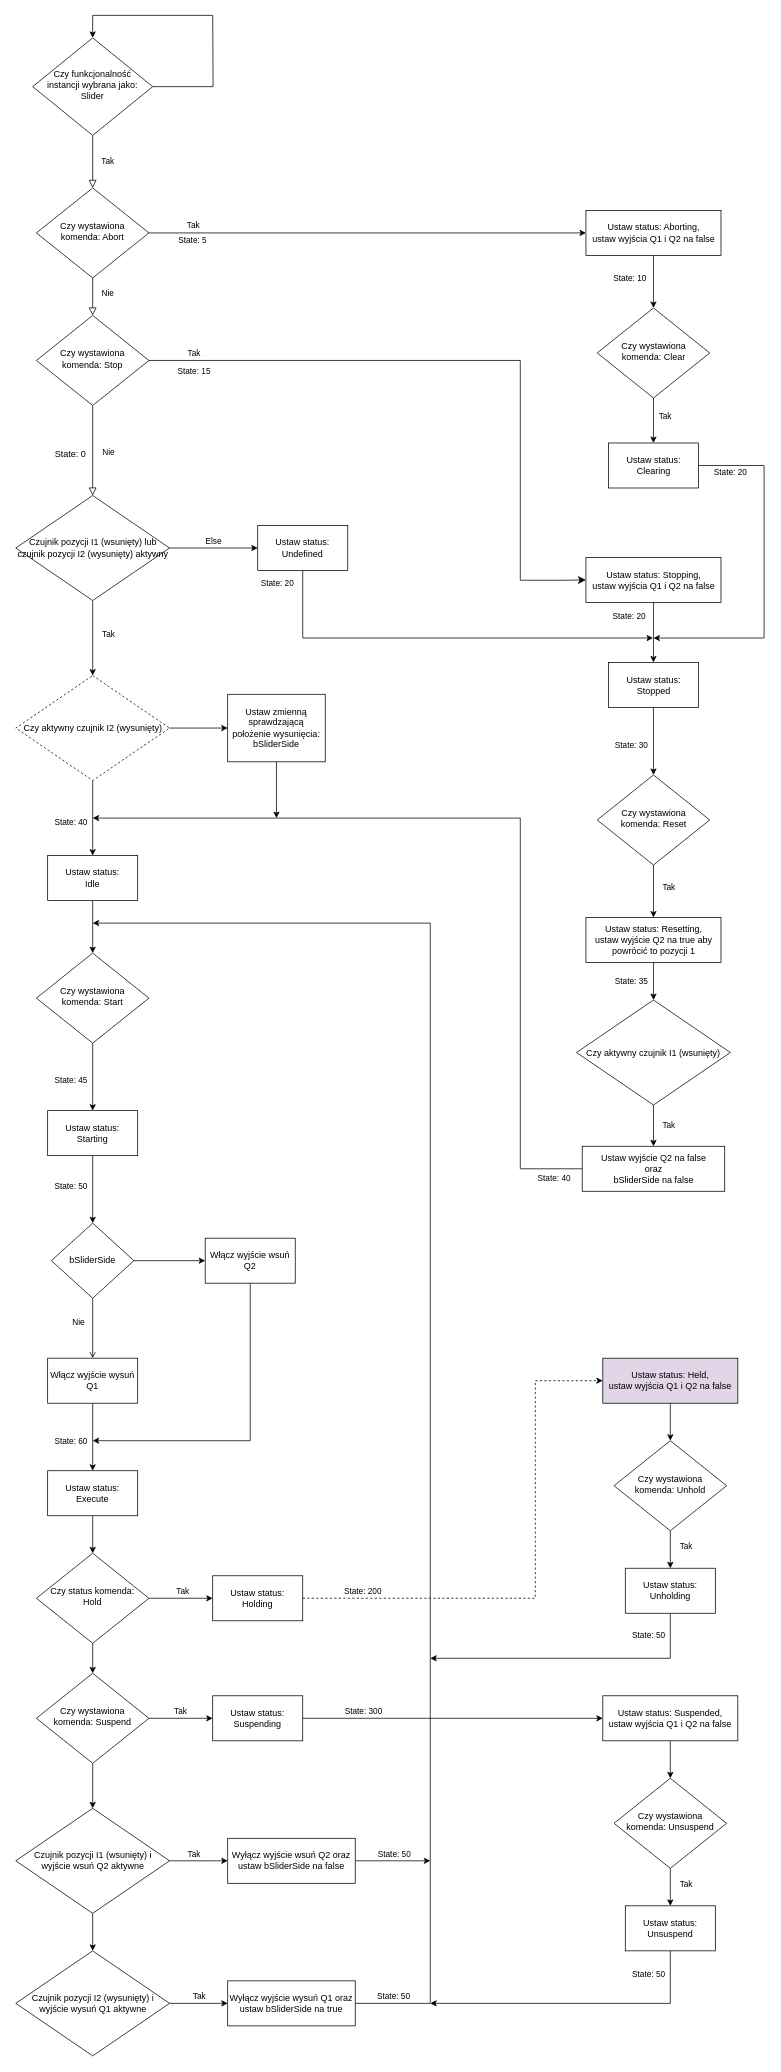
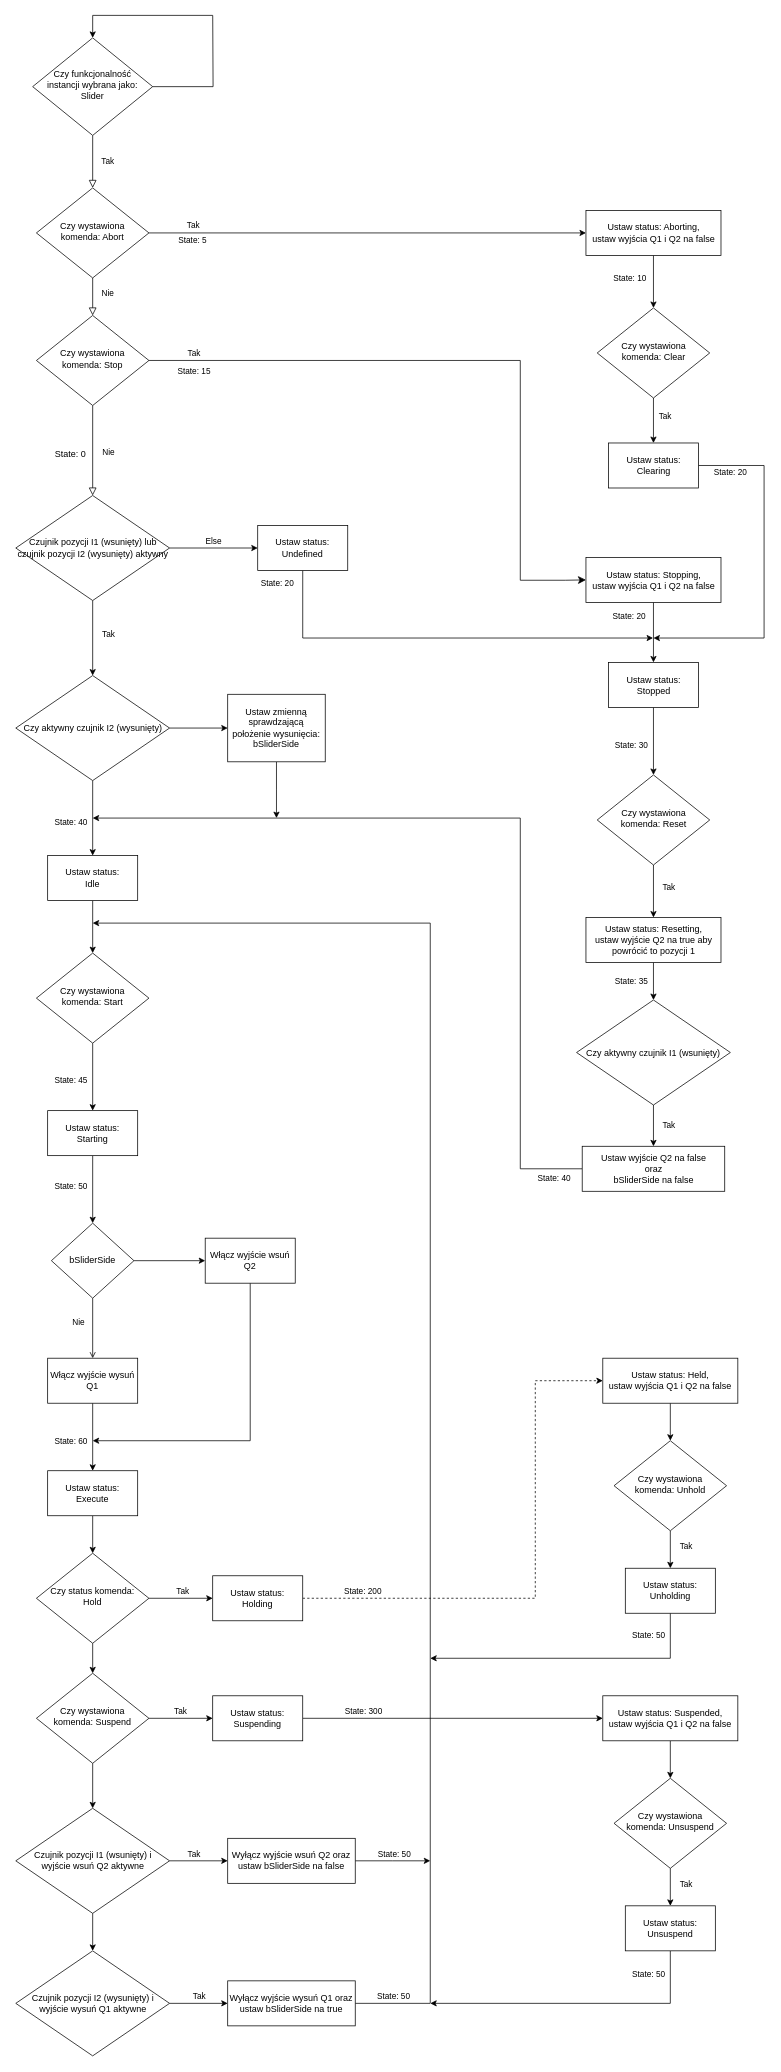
(93, 728) -> (93, 728)
(670, 1380) -> (670, 1380)
